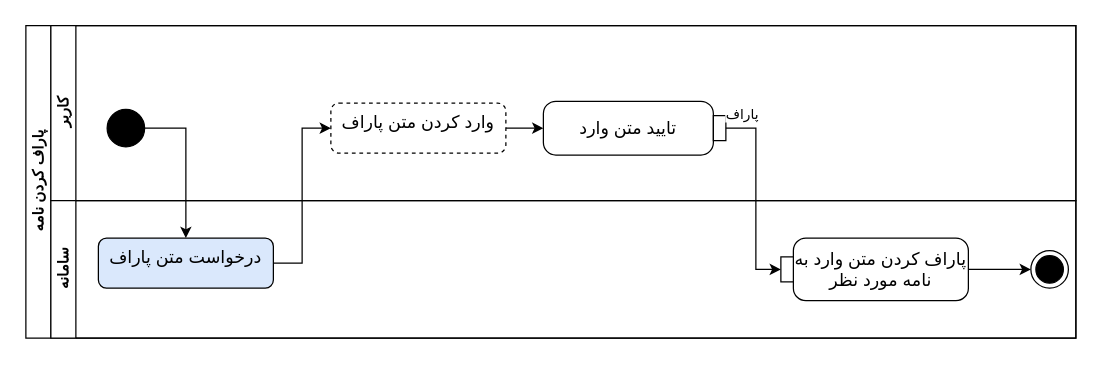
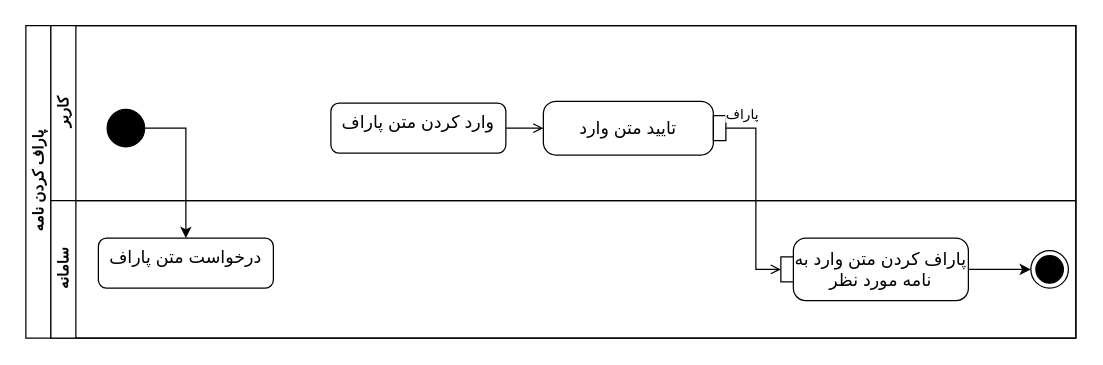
(418, 128) -> (418, 128)
(533, 128) -> (535, 128)
(302, 203) -> none
(186, 263) -> (186, 263)
(771, 269) -> (773, 269)
